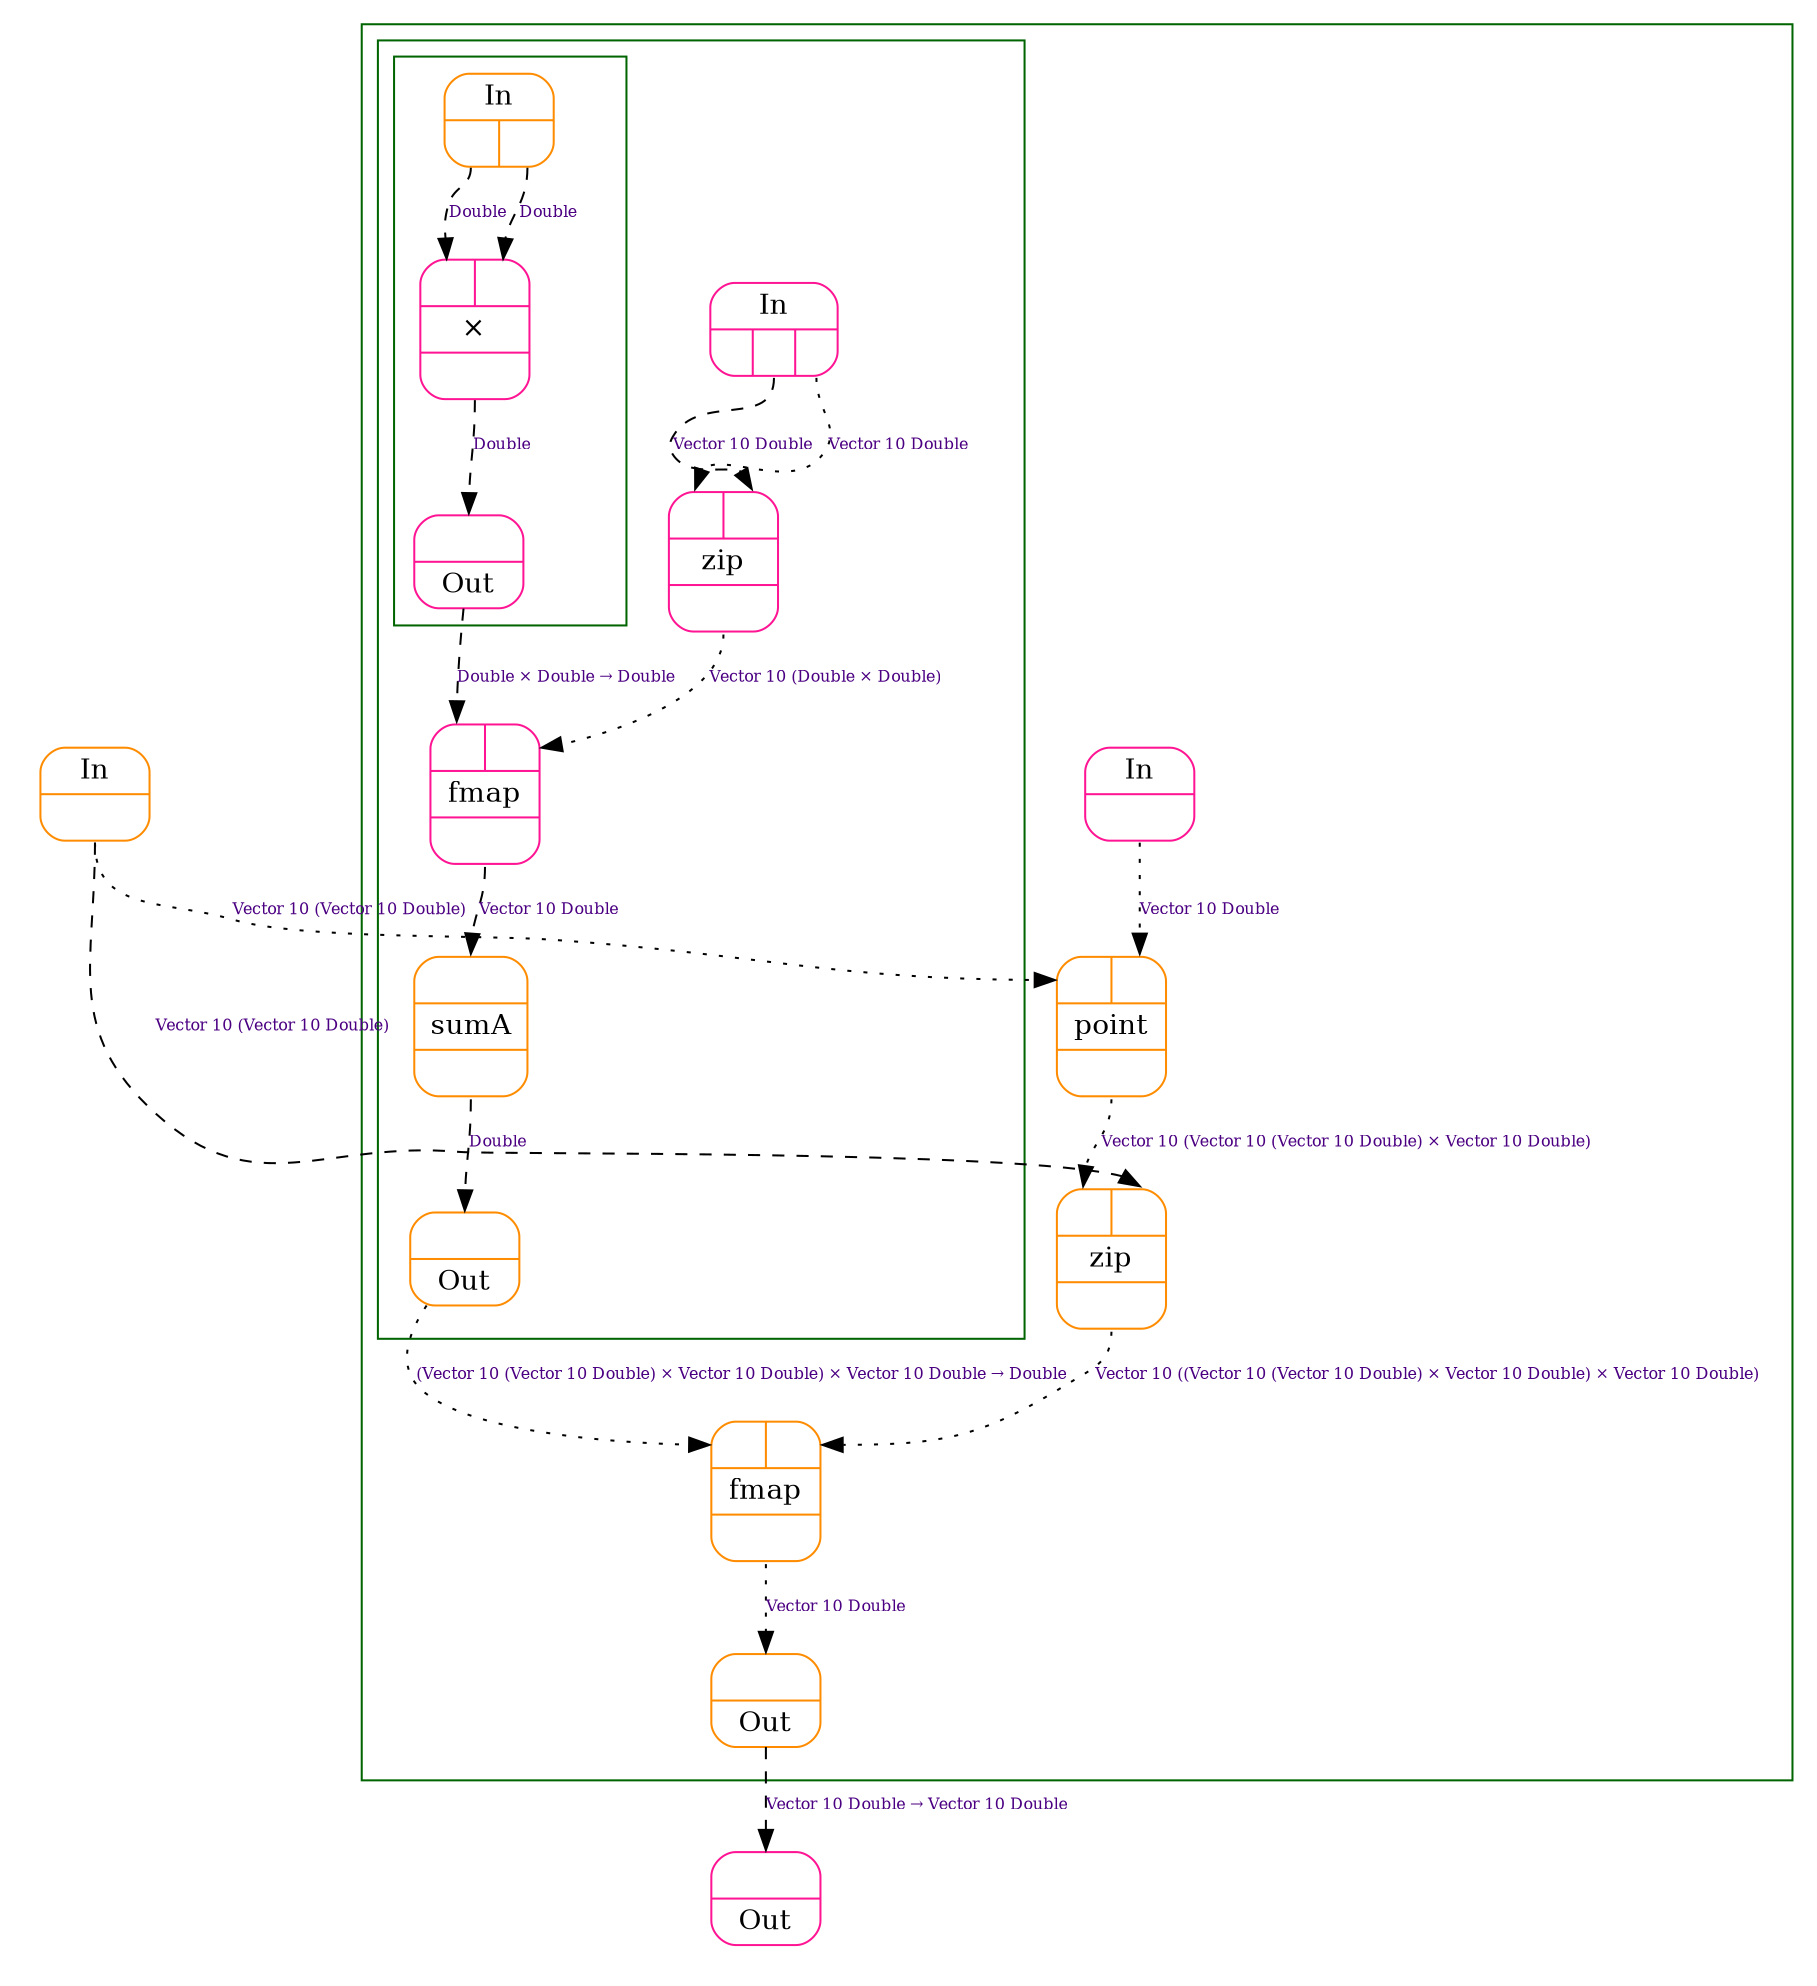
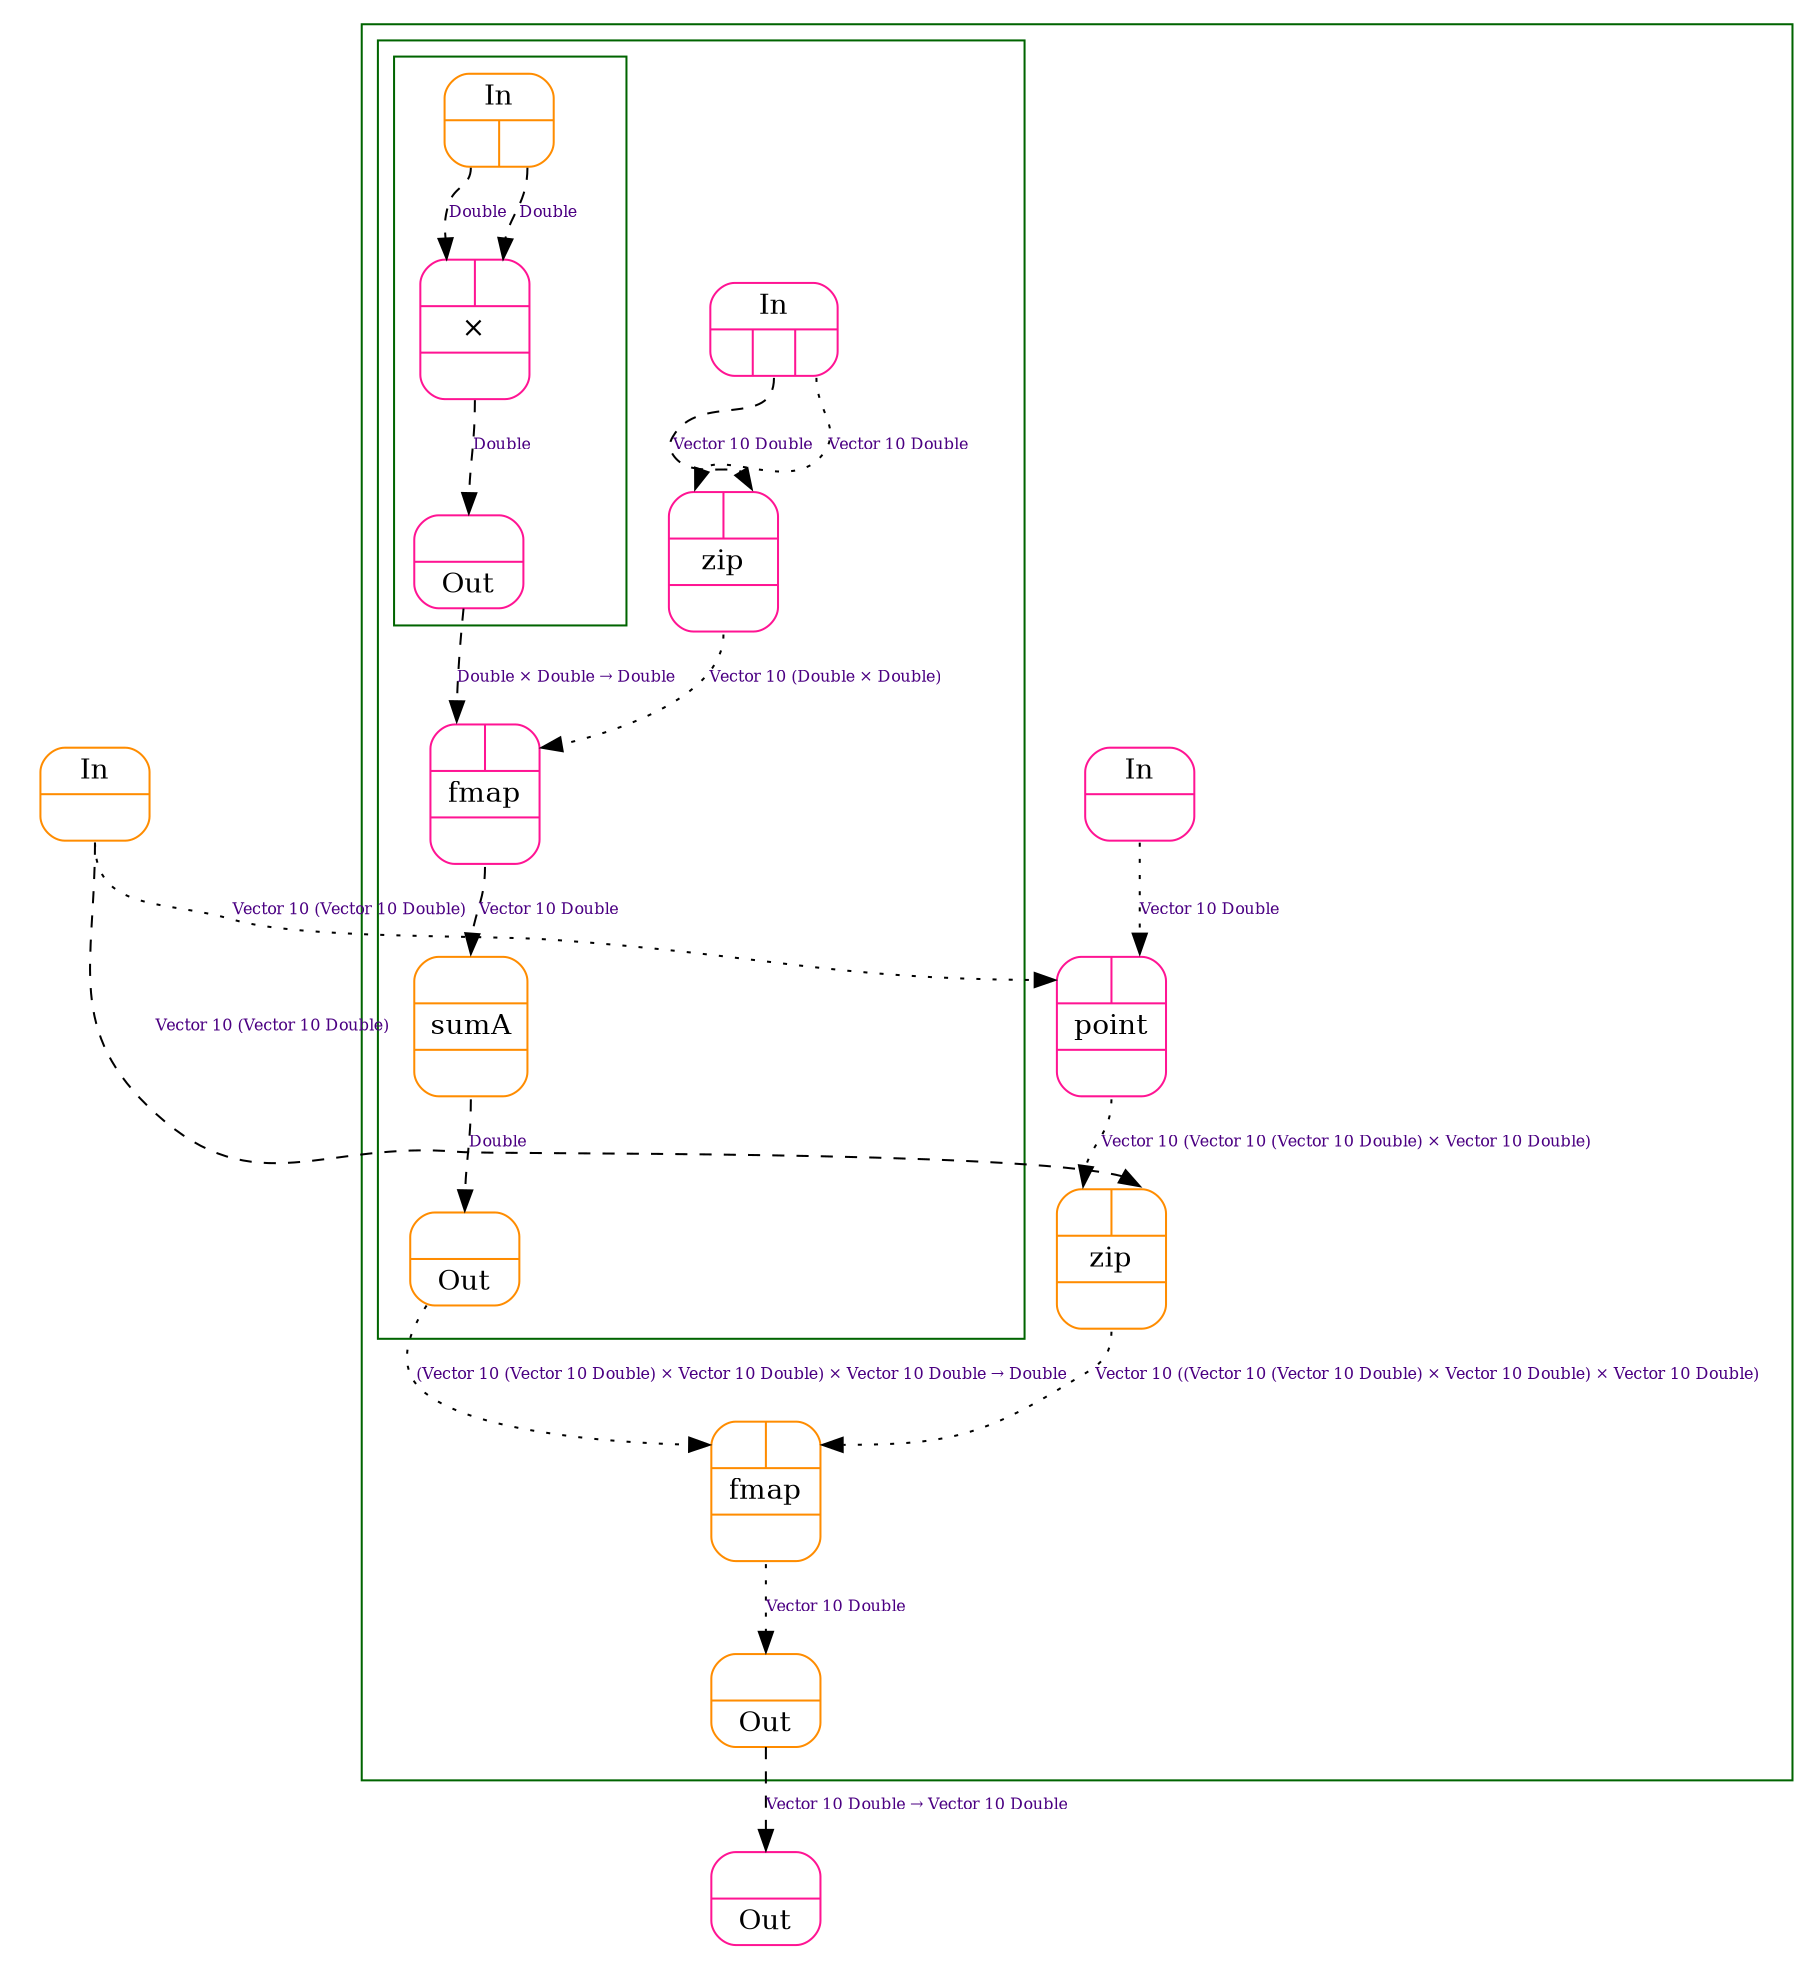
(1111, 1027) -> (1111, 1027)
